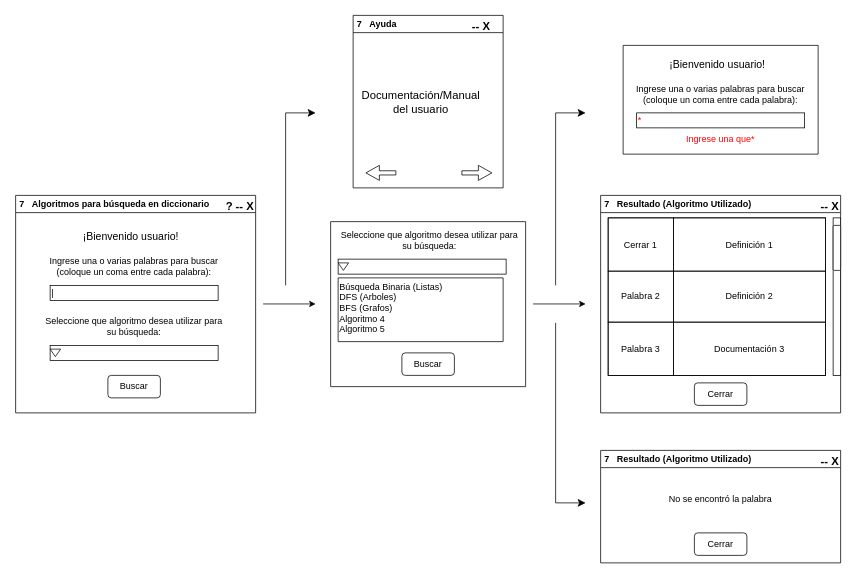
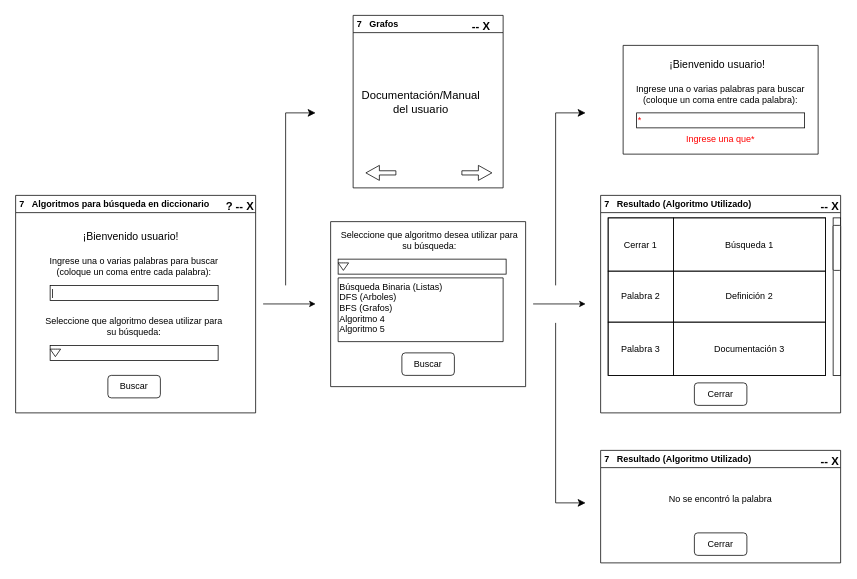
(376, 24) -> (378, 24)
(749, 245) -> (749, 245)
